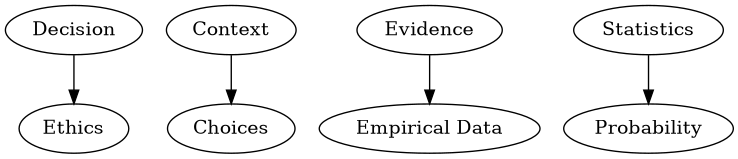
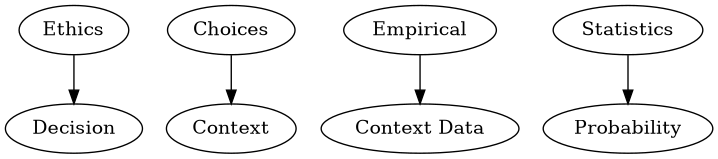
(430, 30) -> (420, 30)
(74, 73) -> (74, 73)
(231, 73) -> (231, 73)
(430, 129) -> (420, 129)
